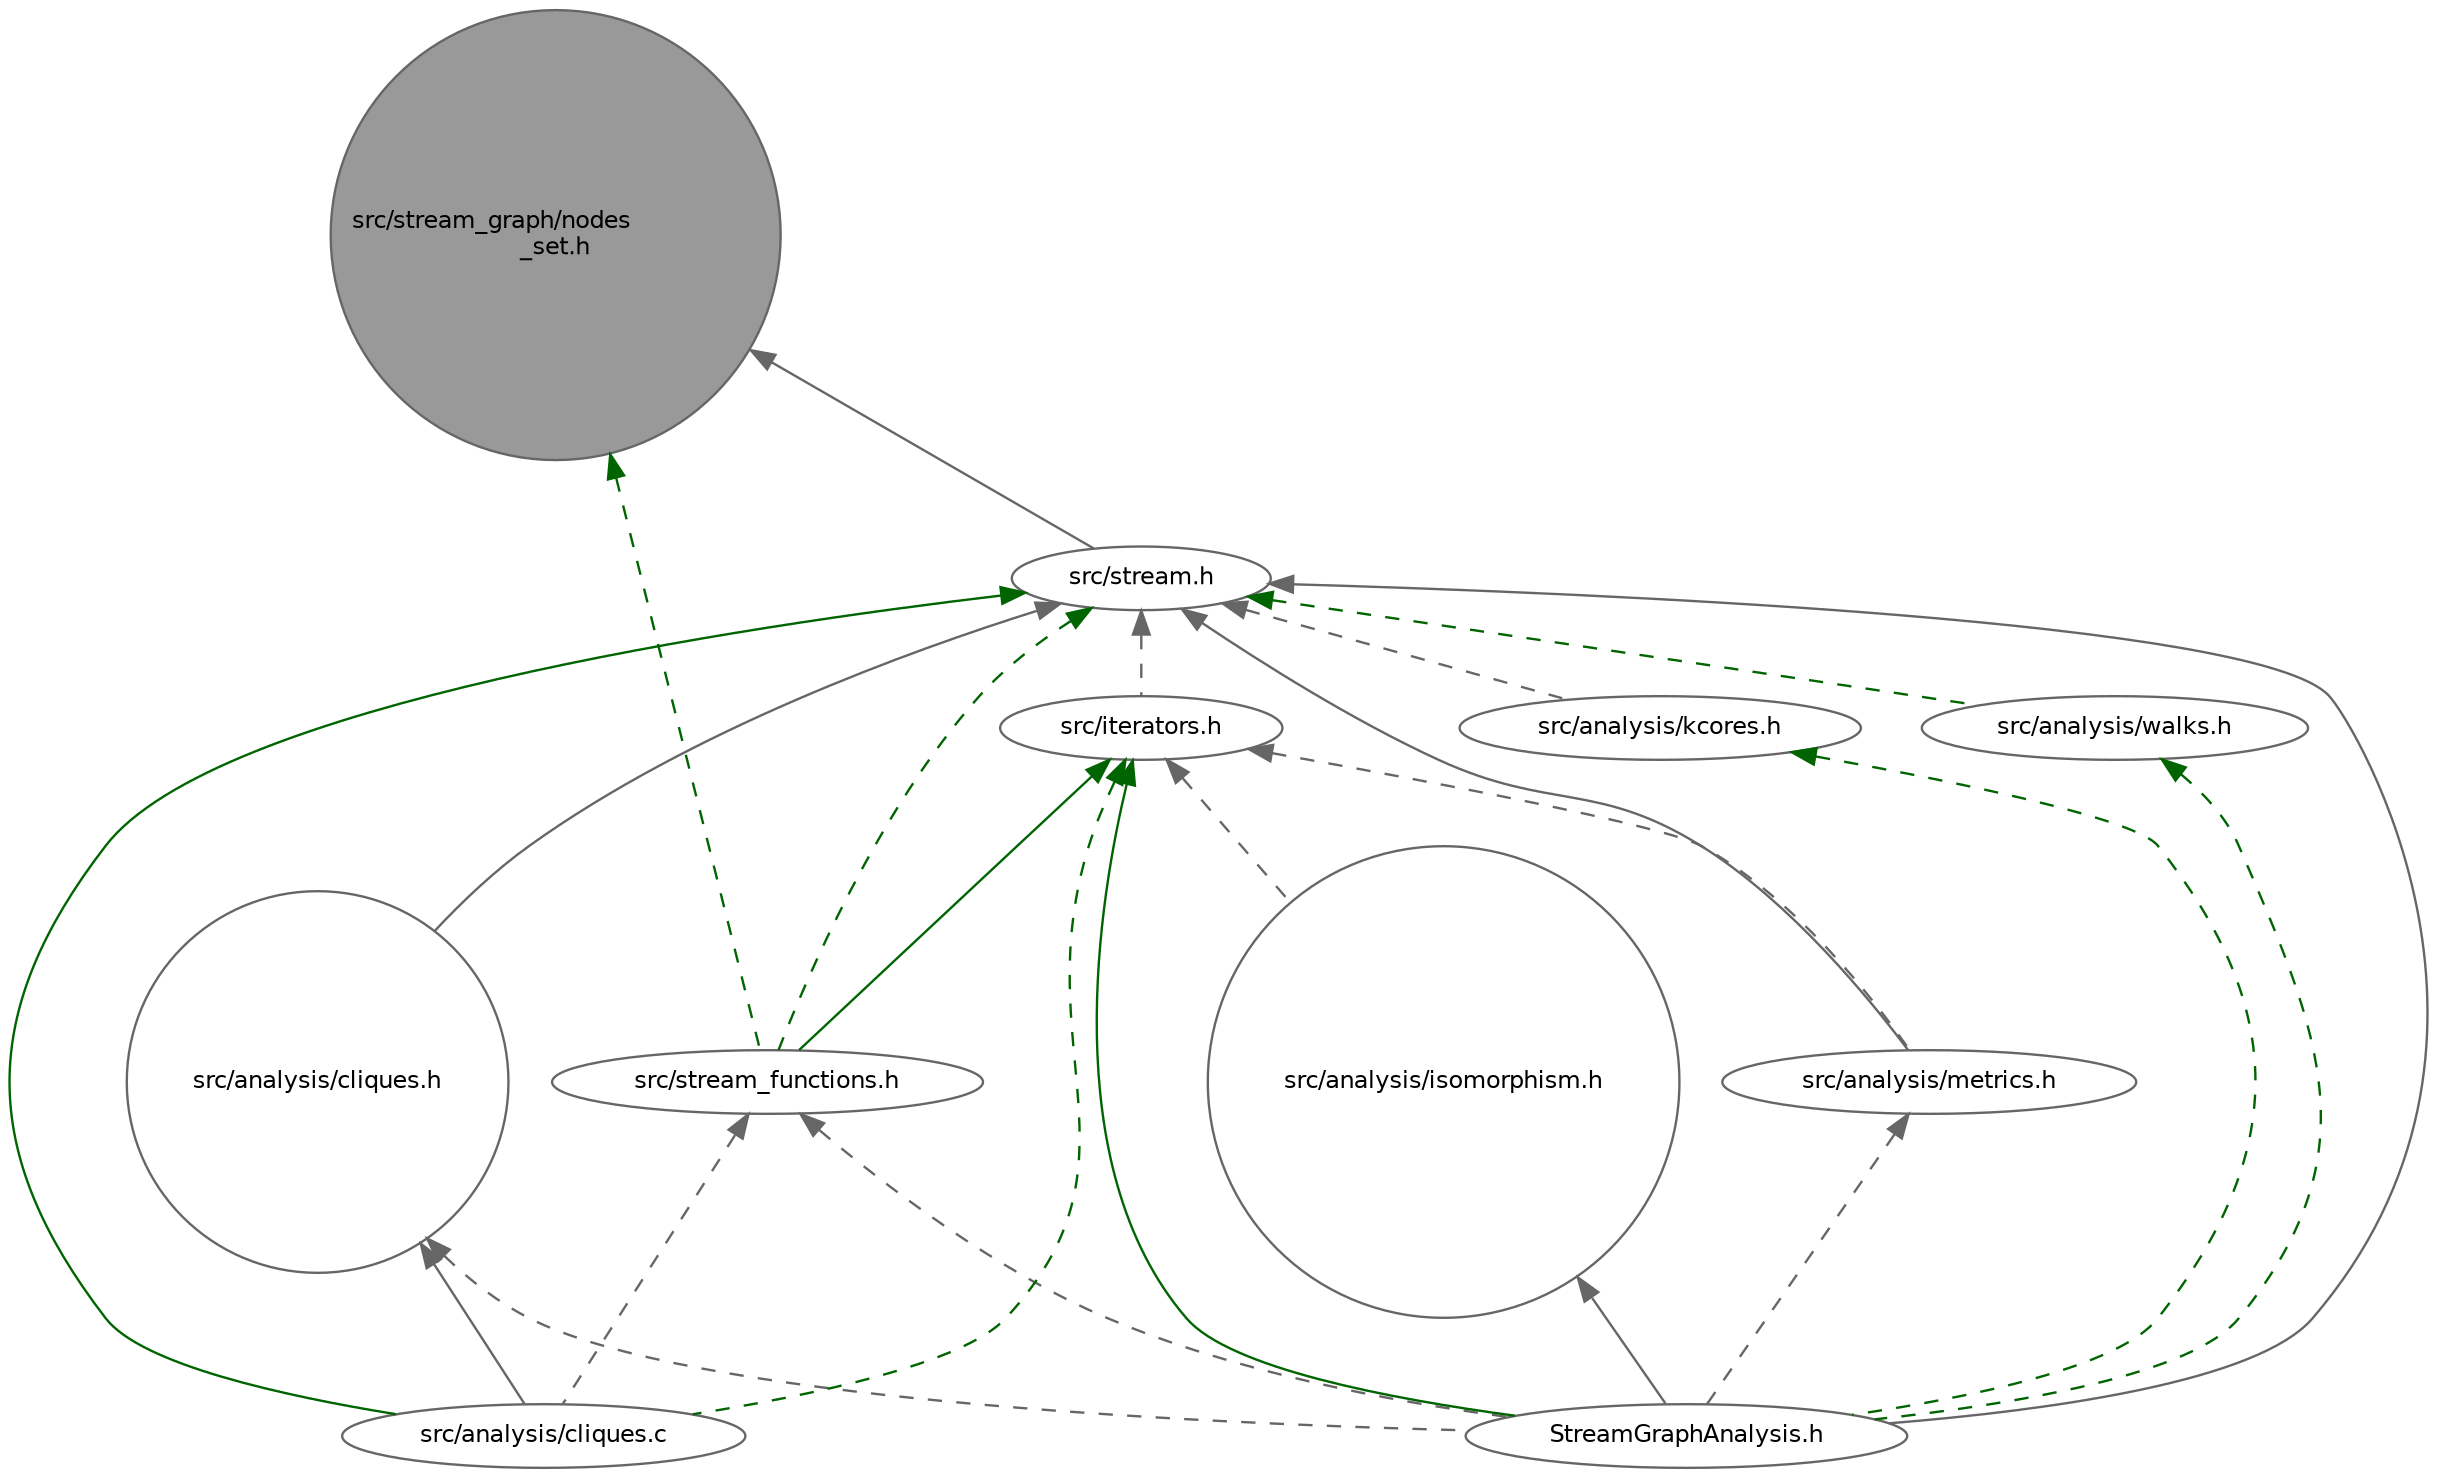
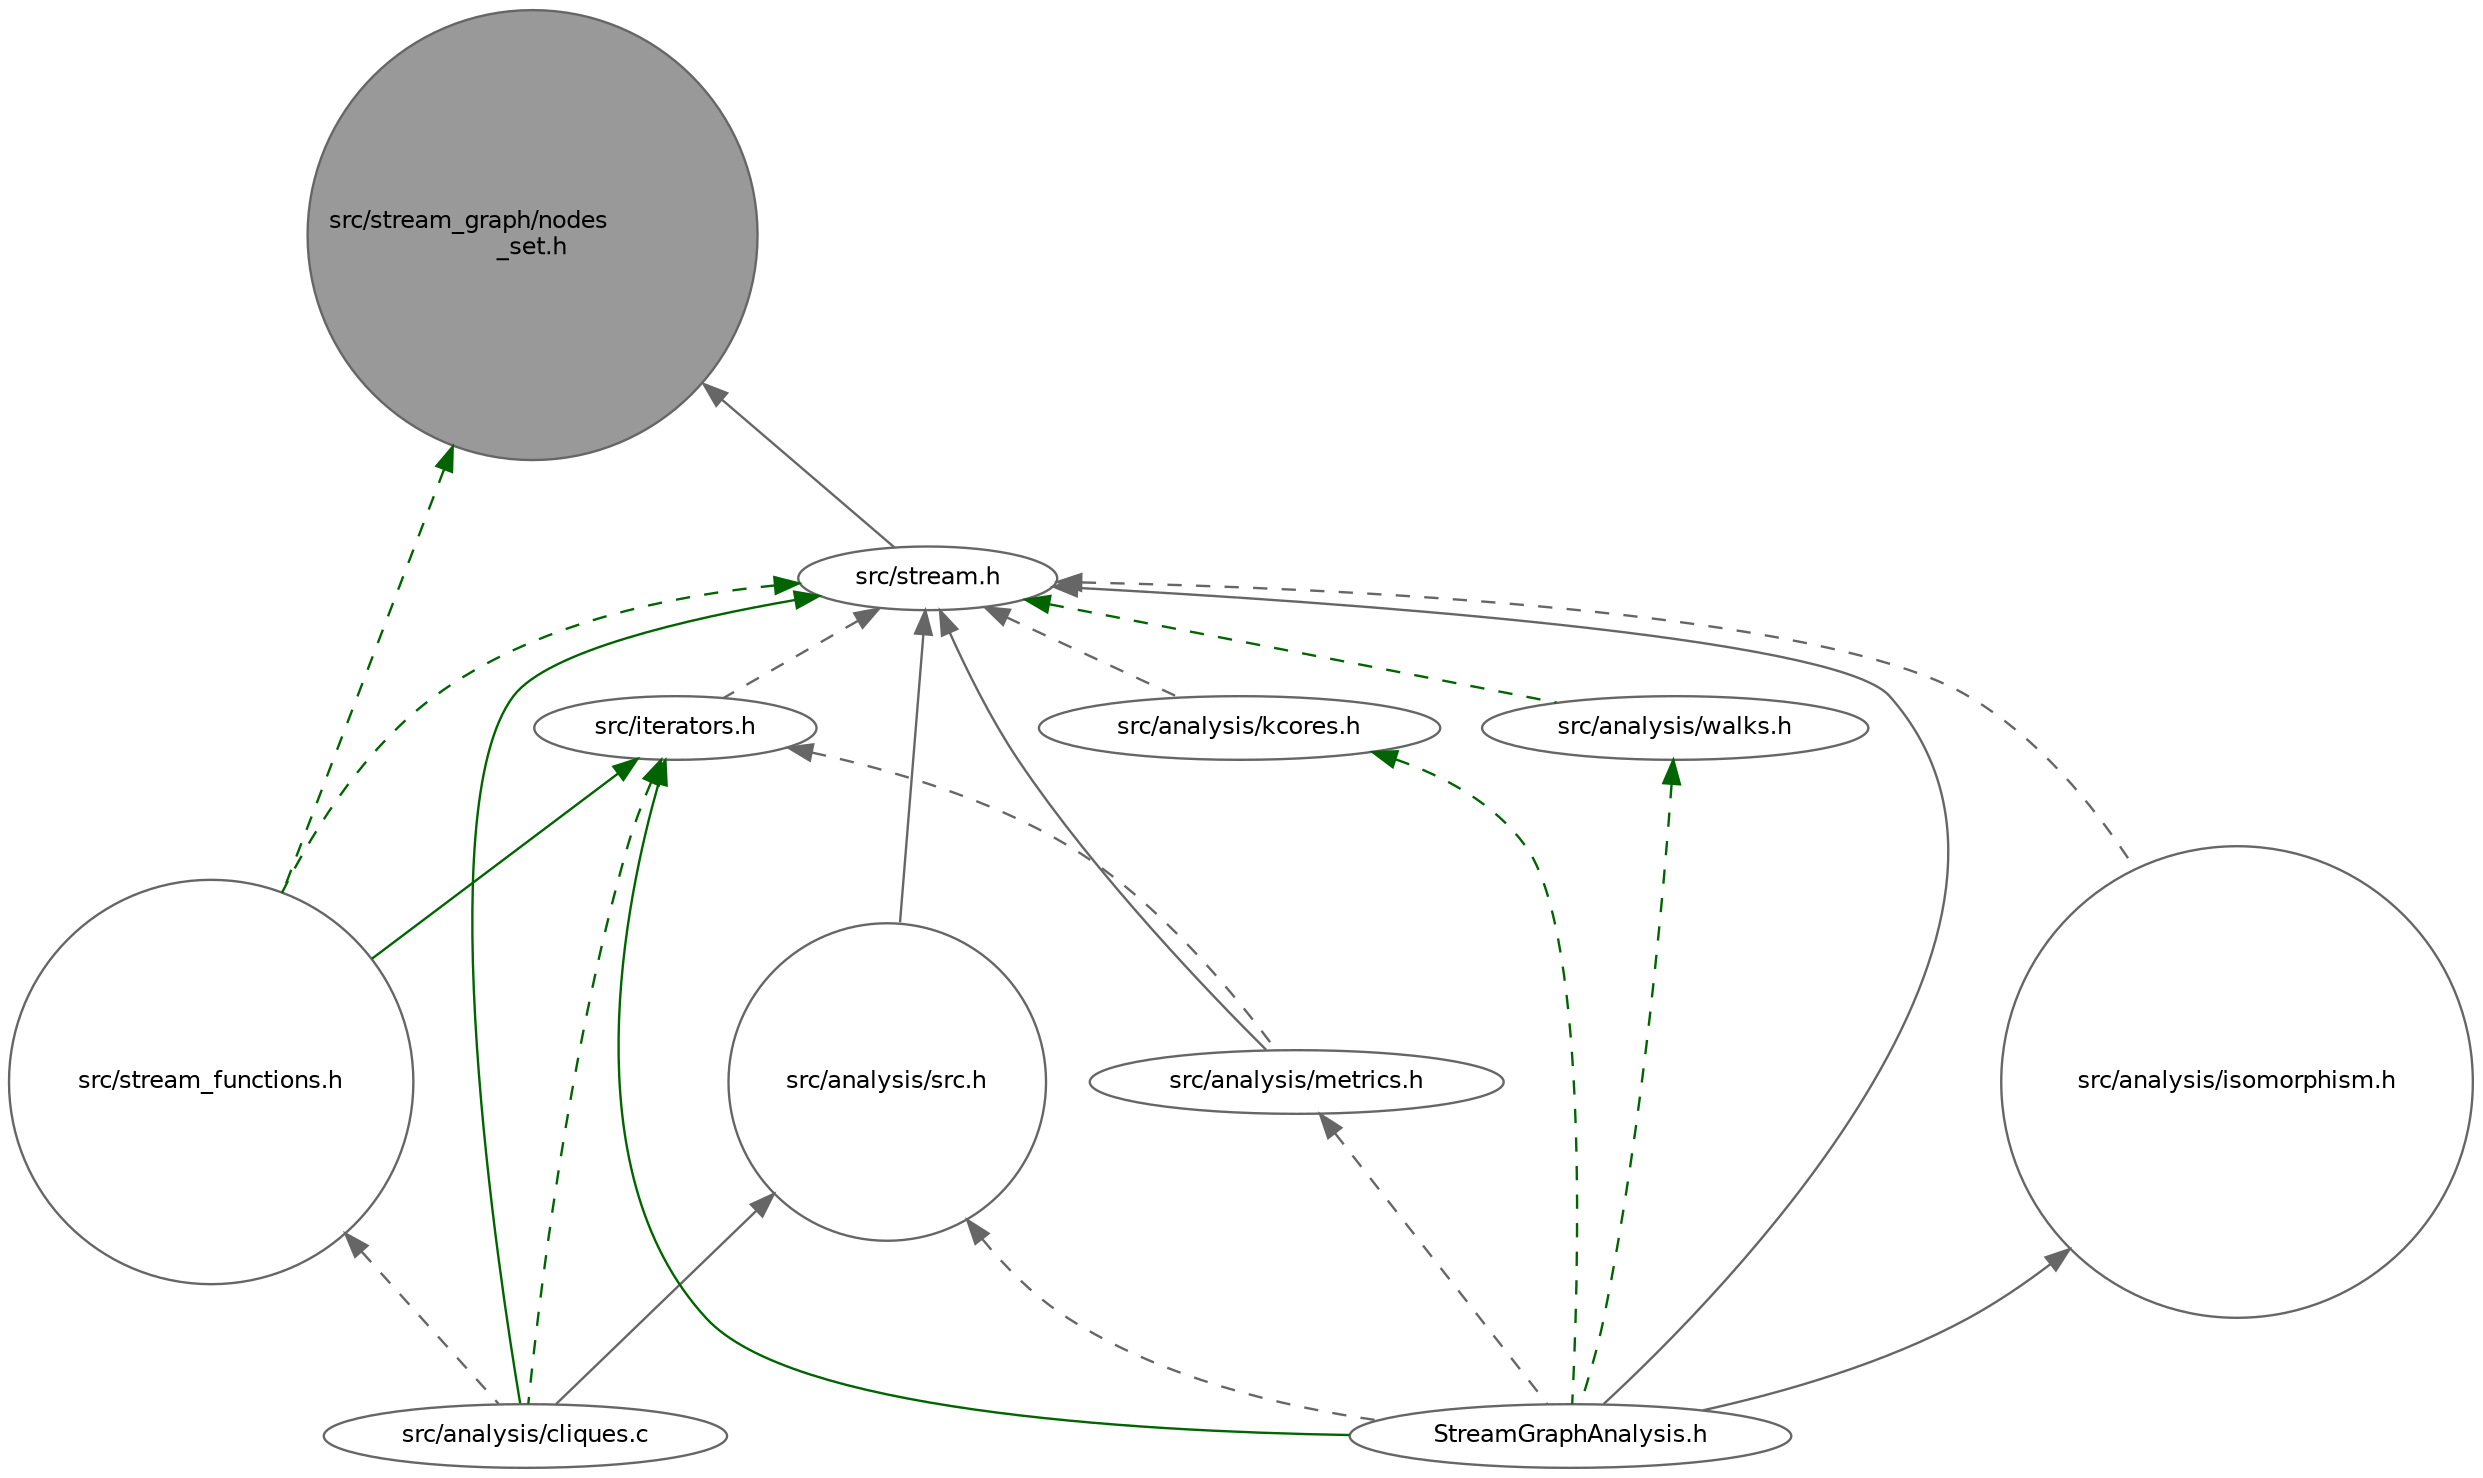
(1236, 840) -> (1650, 619)
(318, 1082) -> (887, 1082)
(768, 1082) -> (211, 1082)
(1139, 1331) -> none
